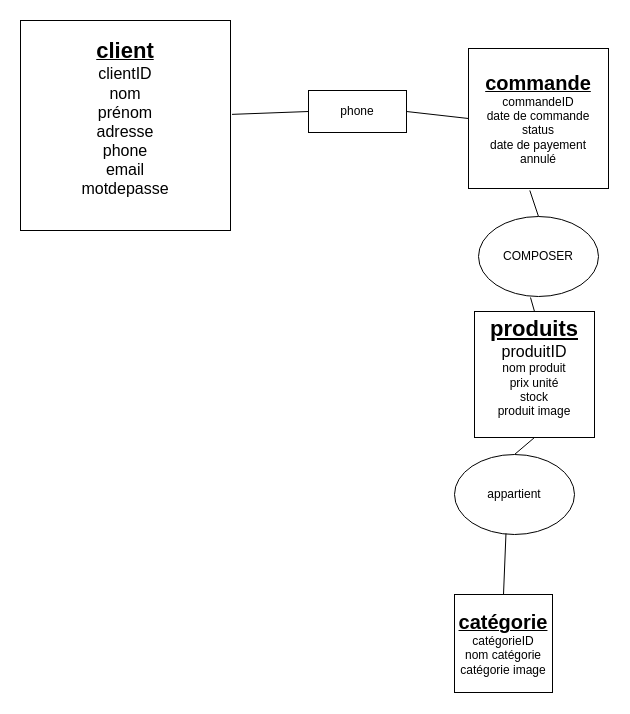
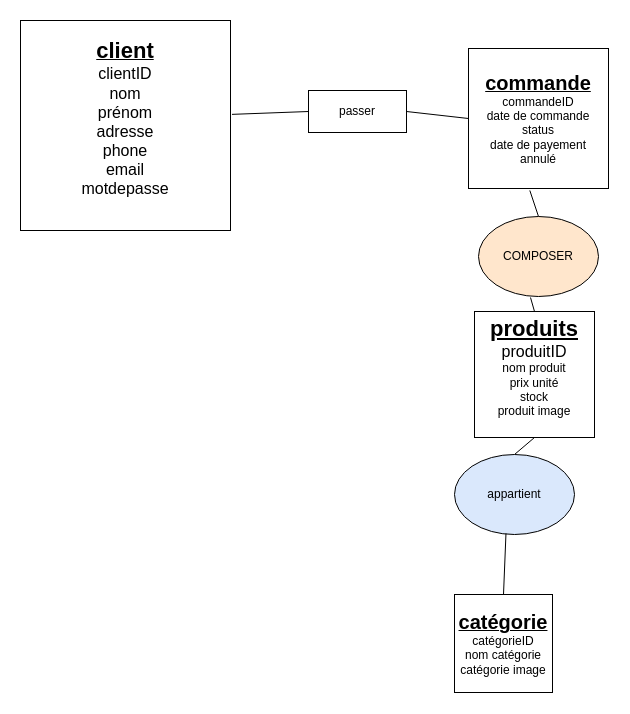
(358, 112) -> (358, 112)
(539, 257) -> (539, 257)
(515, 495) -> (515, 495)
